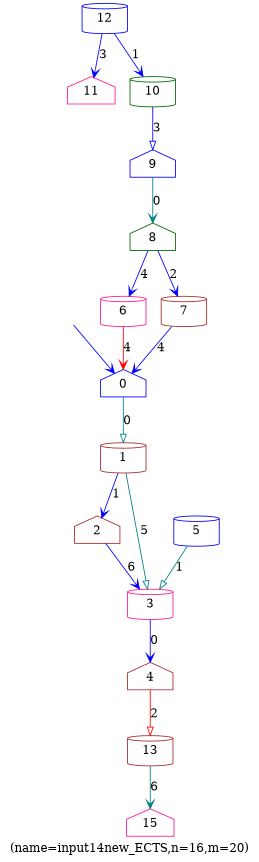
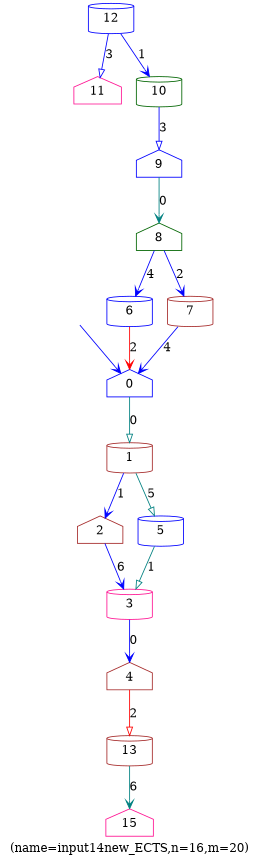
(99, 51) -> (105, 51)
(123, 311) -> (130, 311)
(128, 348) -> (134, 348)
(136, 527) -> (143, 491)
